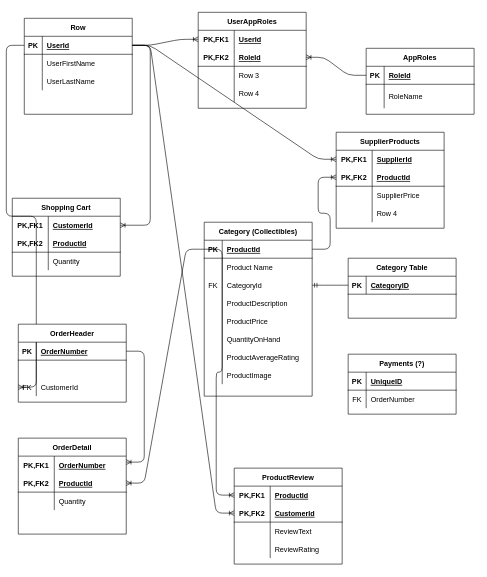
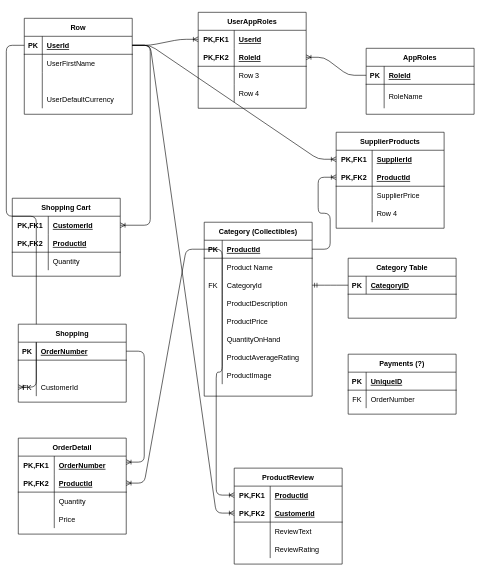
(87, 81) -> none
none -> (87, 99)
(72, 334) -> (72, 334)
none -> (90, 519)
